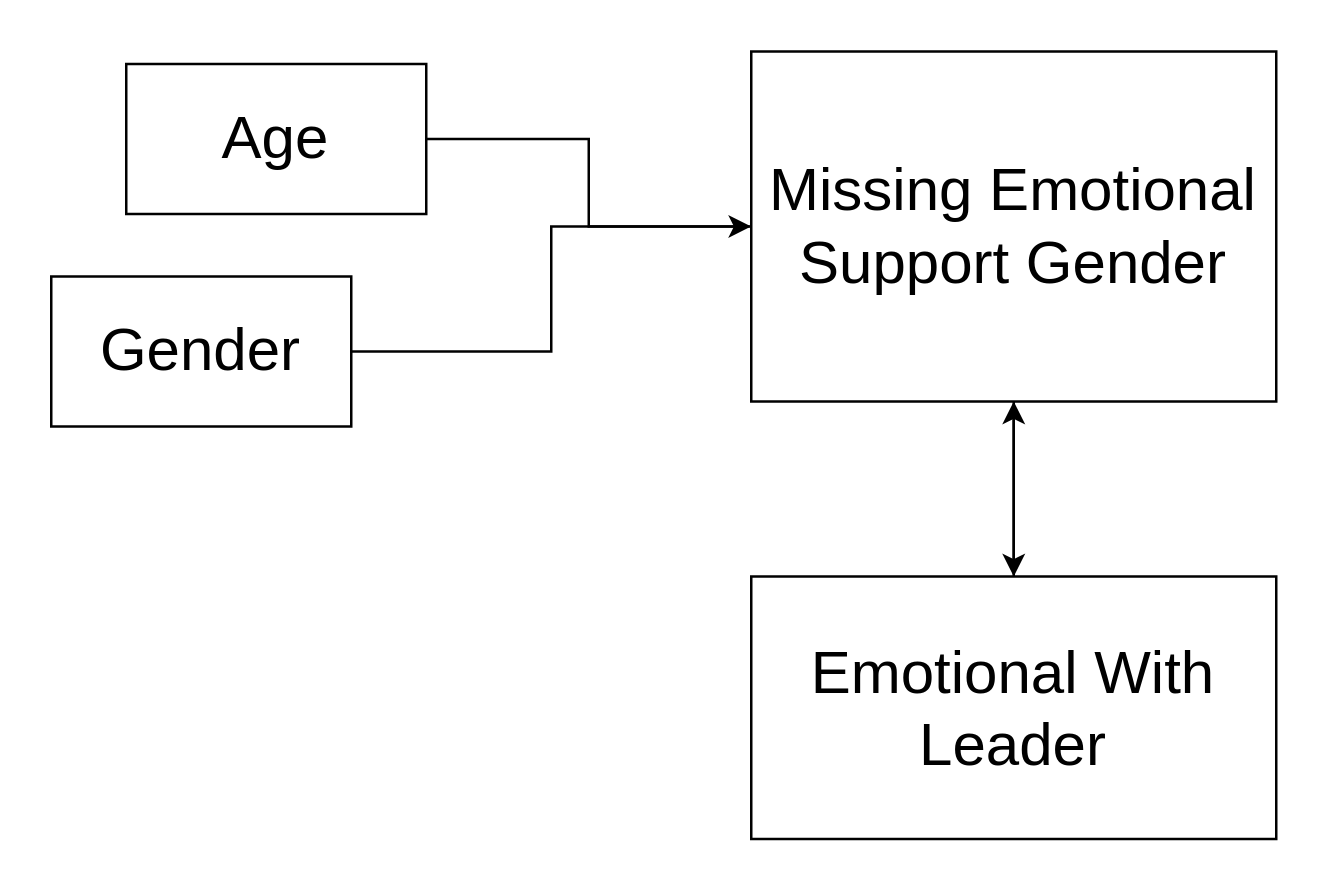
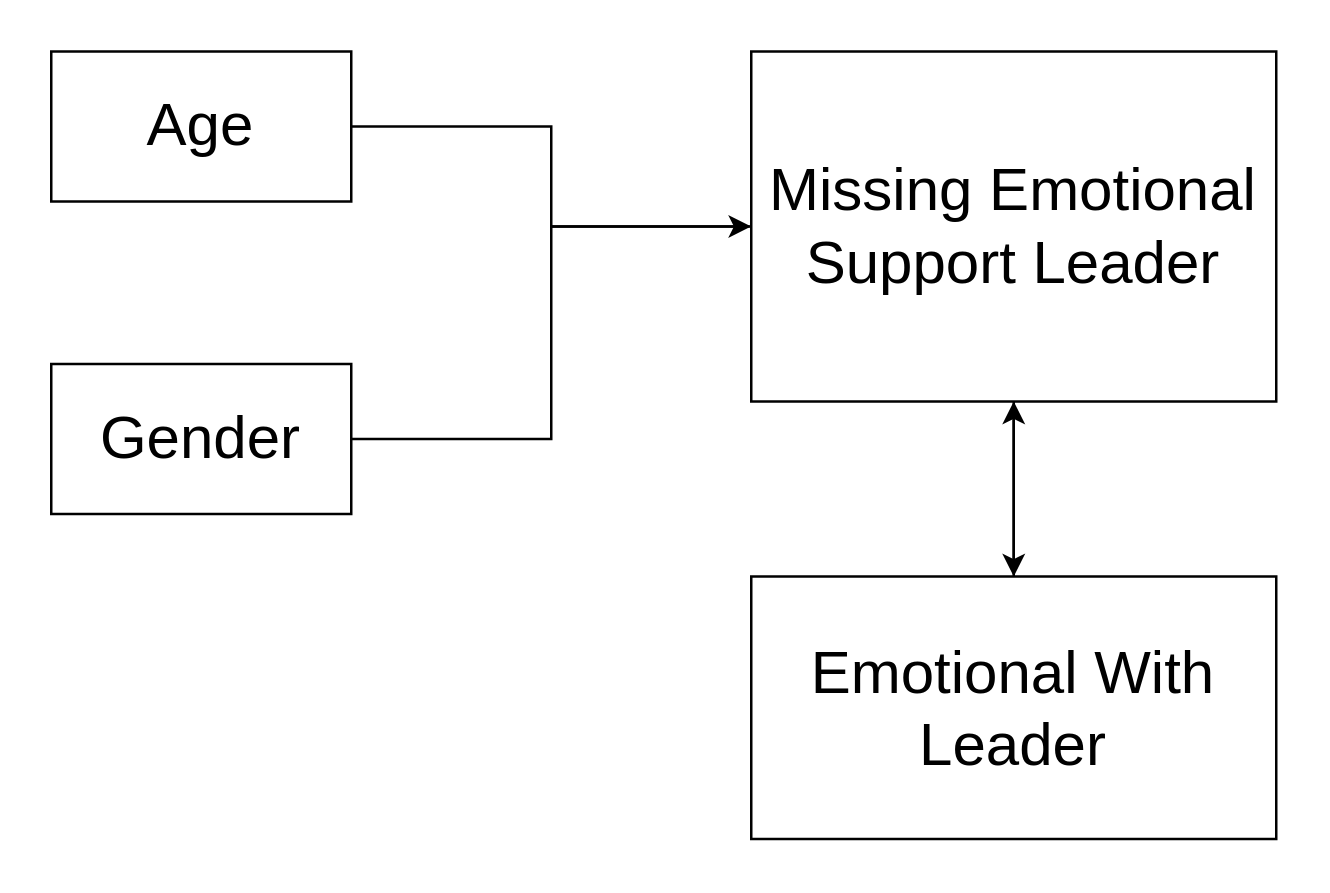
(276, 139) -> (201, 126)
(1014, 226) -> (1014, 226)
(201, 351) -> (201, 439)
